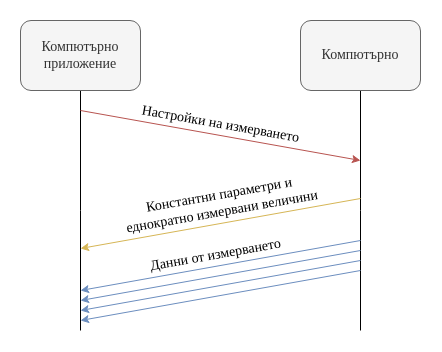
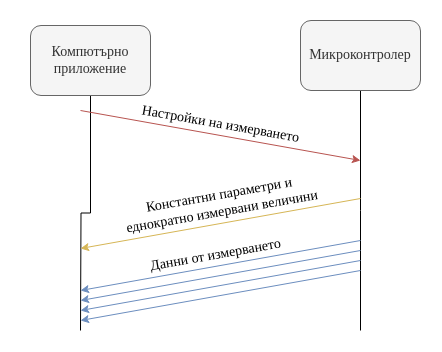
(81, 56) -> (91, 61)
(361, 56) -> (361, 56)
